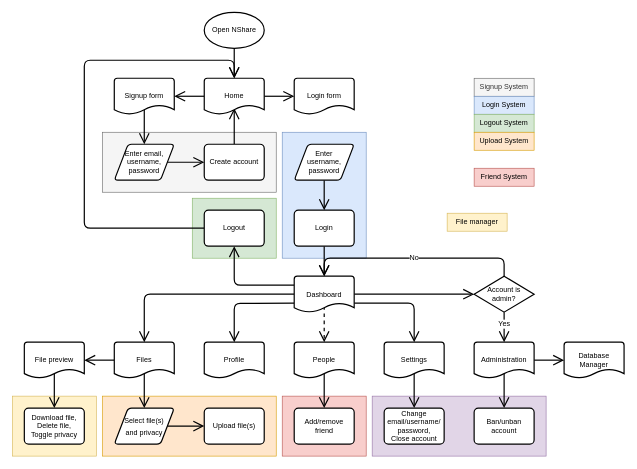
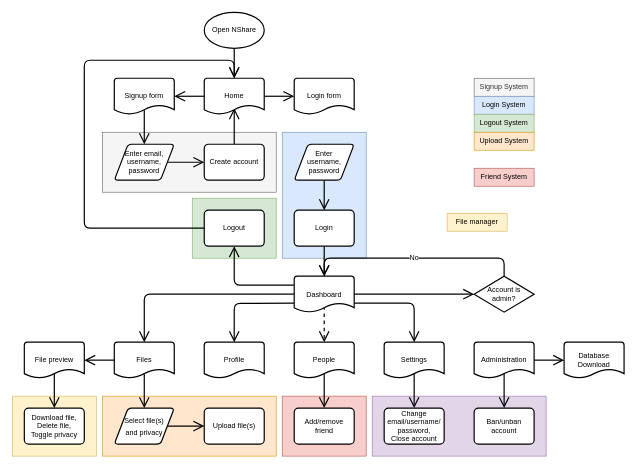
(504, 325) -> none
(594, 360) -> (594, 360)
